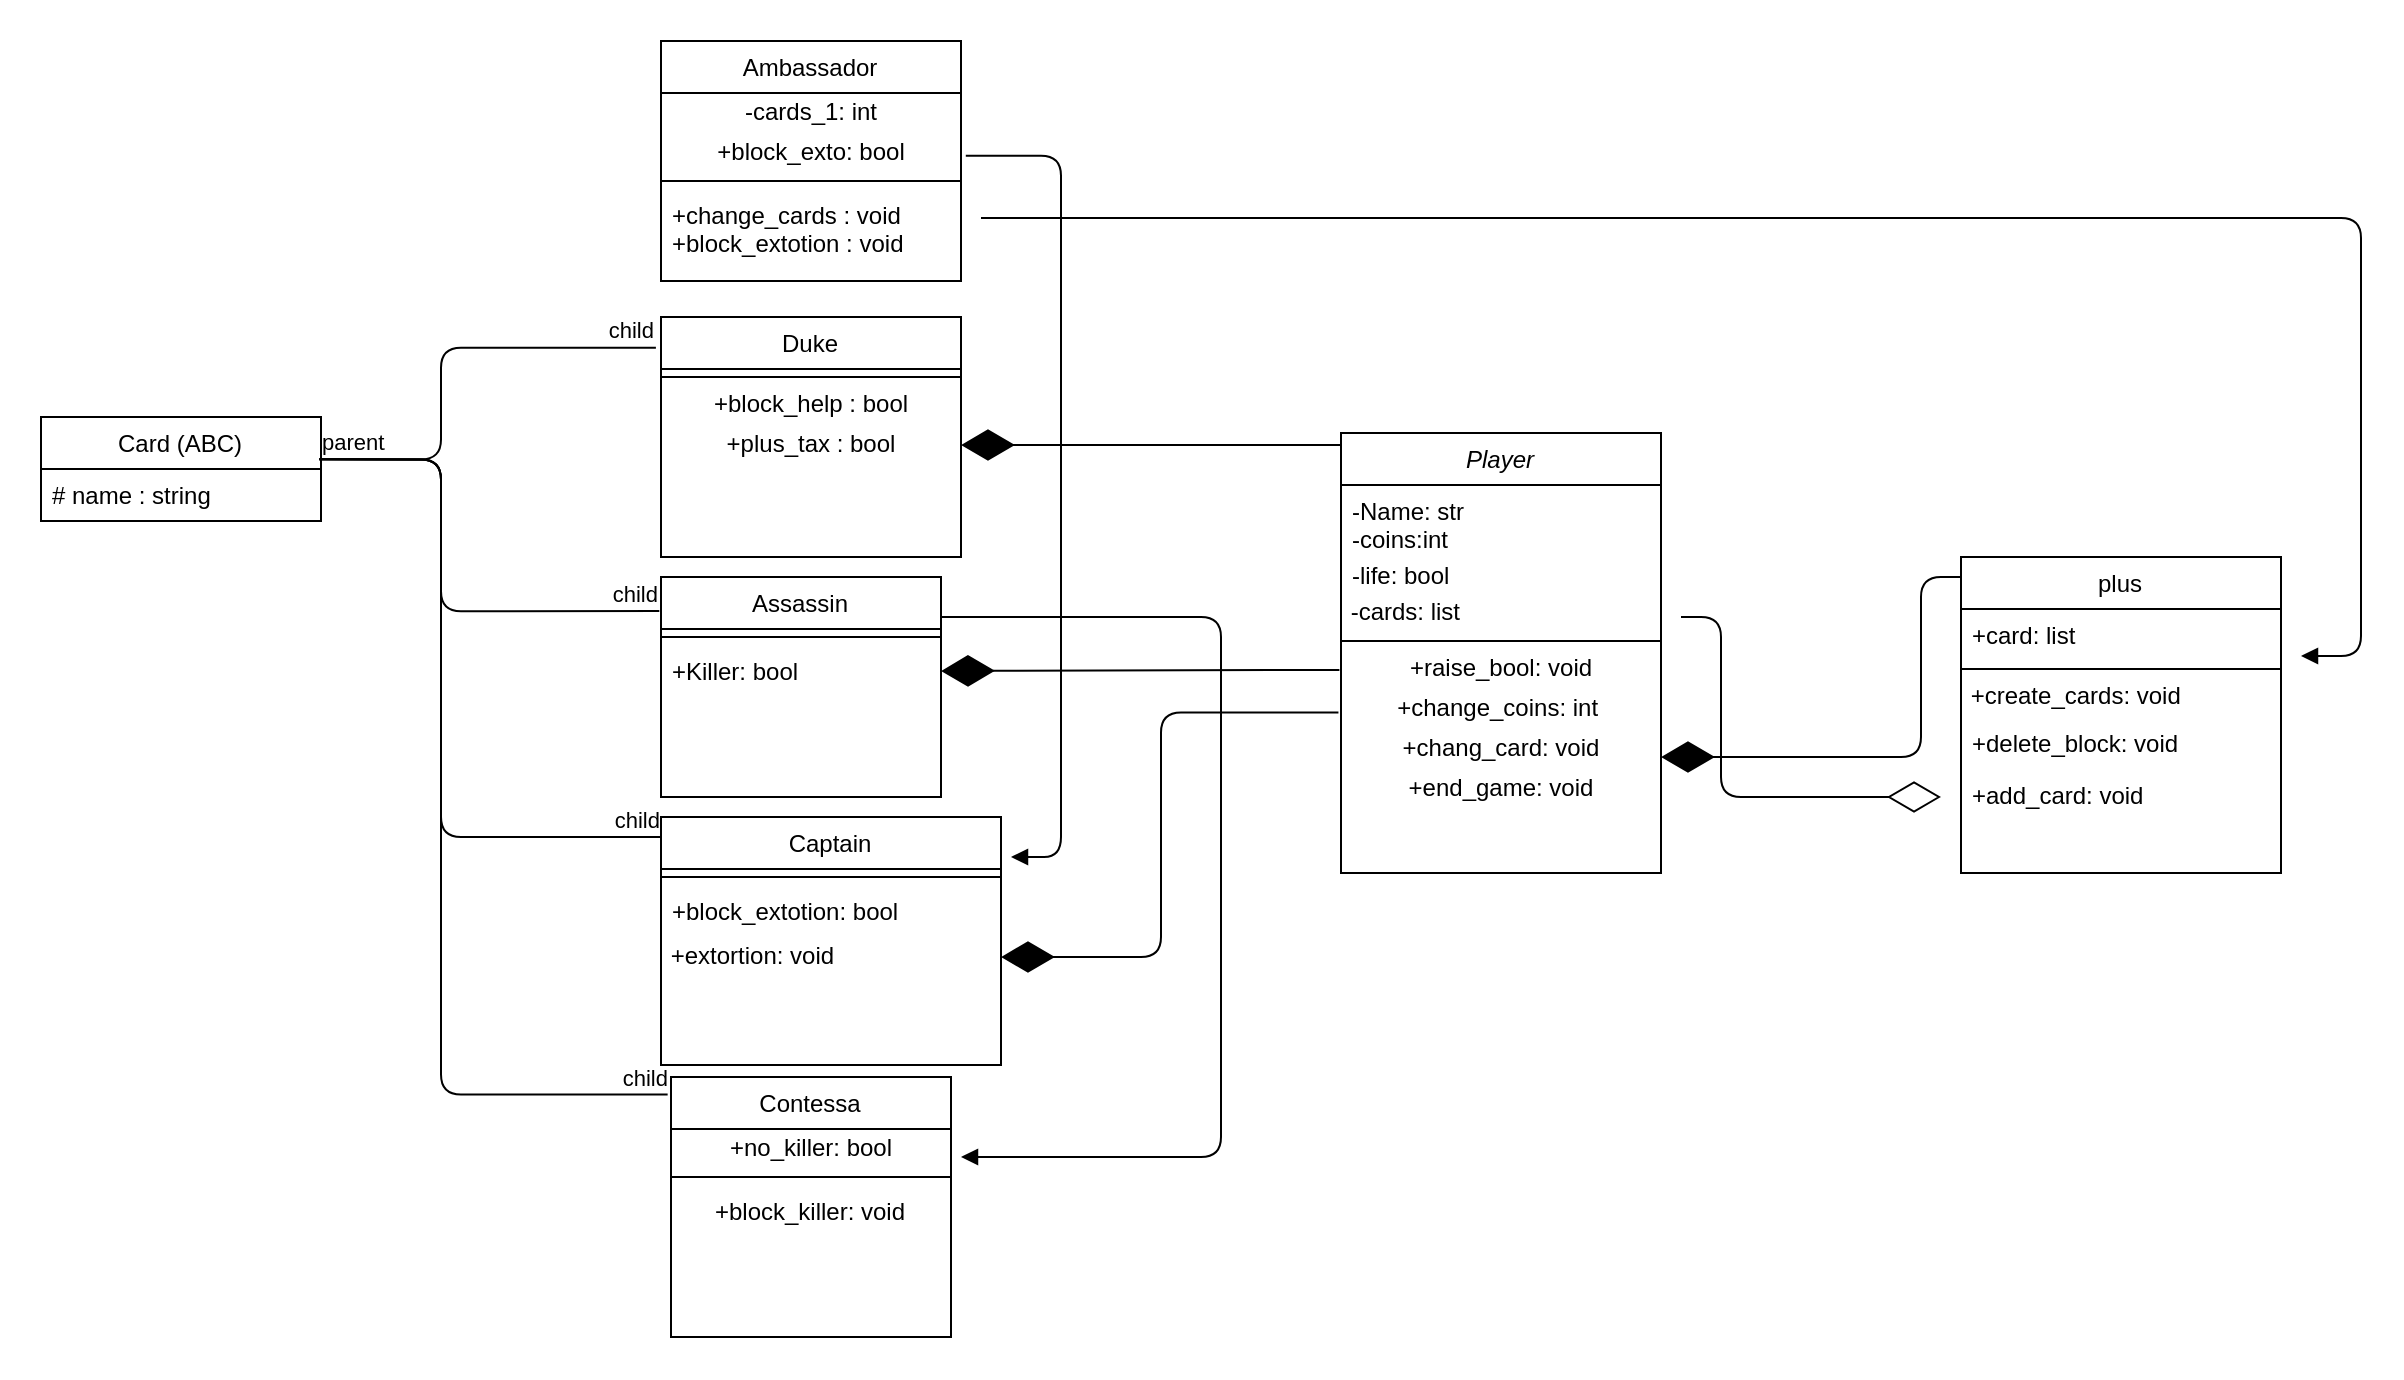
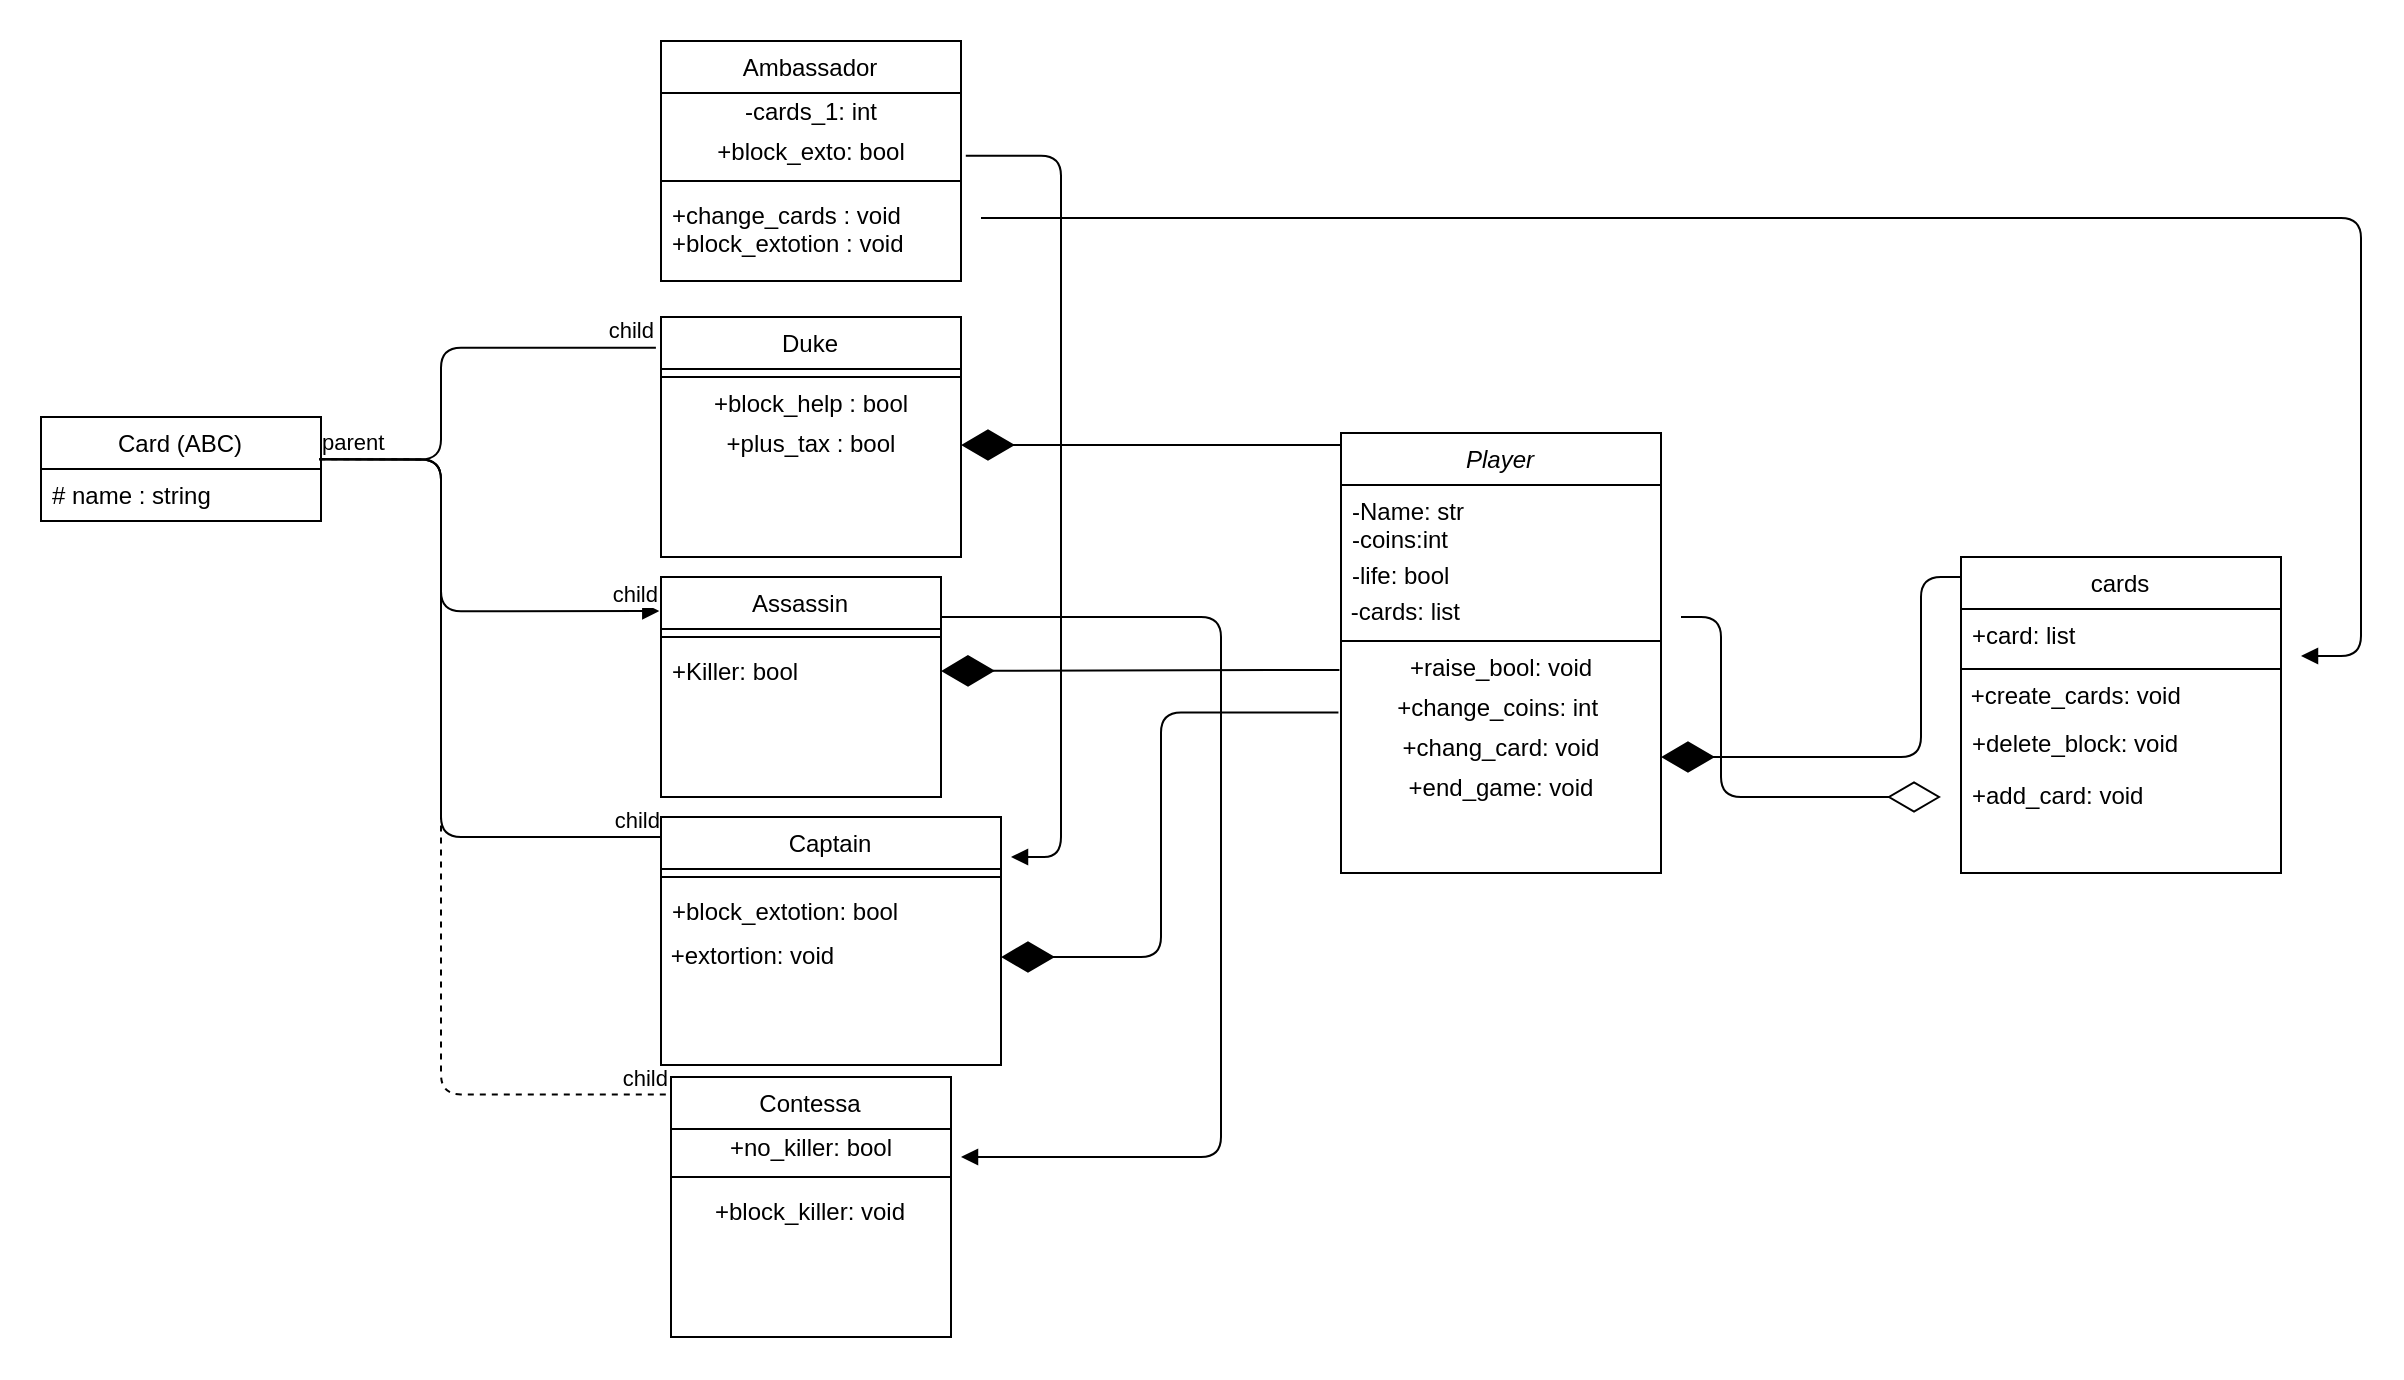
(2120, 584) -> (2120, 584)
(649, 611) -> (641, 611)
(441, 1066) -> (441, 1066)
